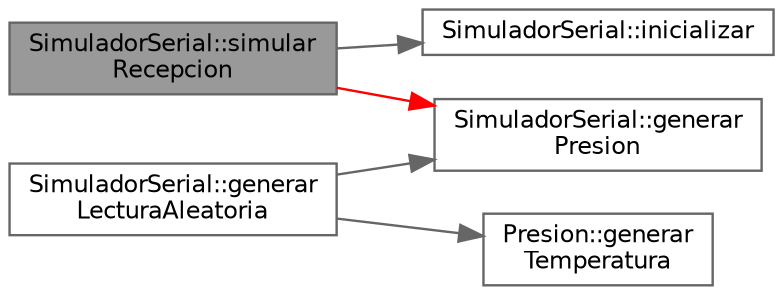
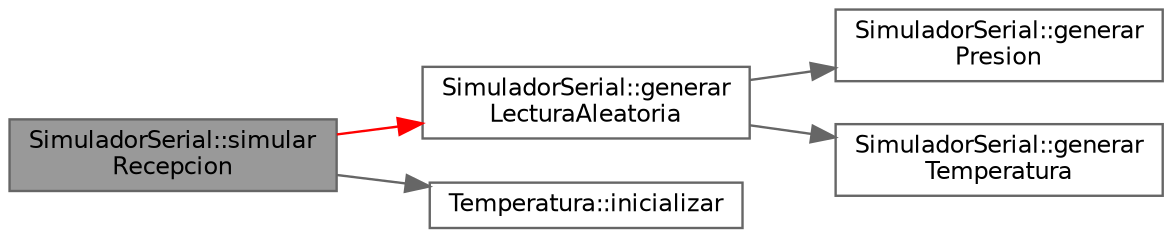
(598, 32) -> (586, 205)
(373, 94) -> (368, 130)
(598, 249) -> (999, 160)
